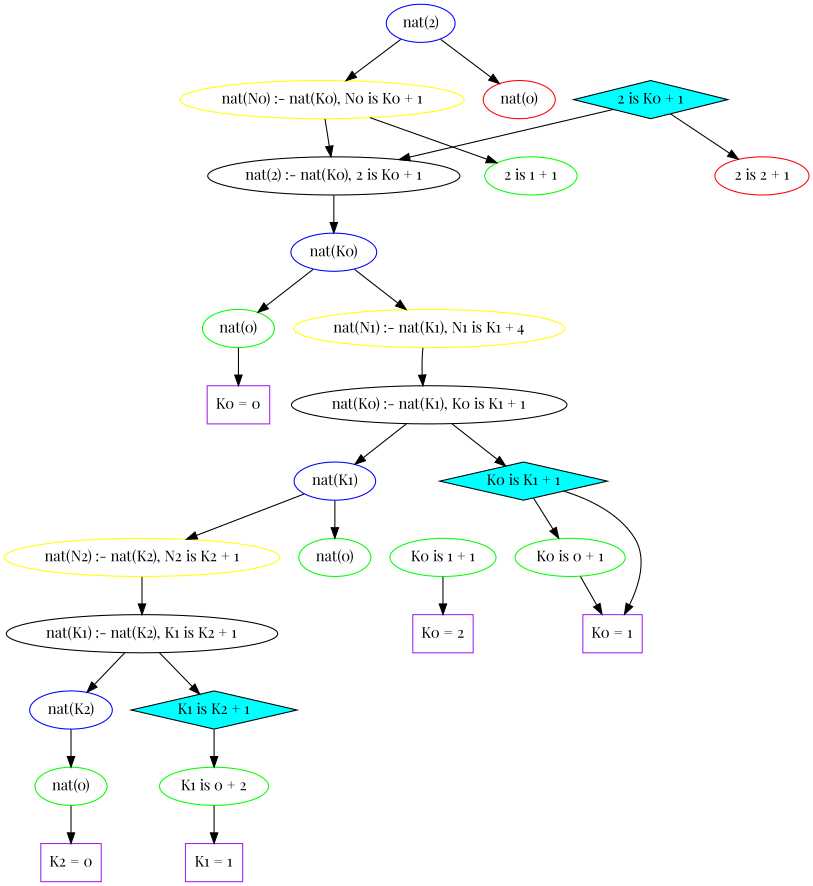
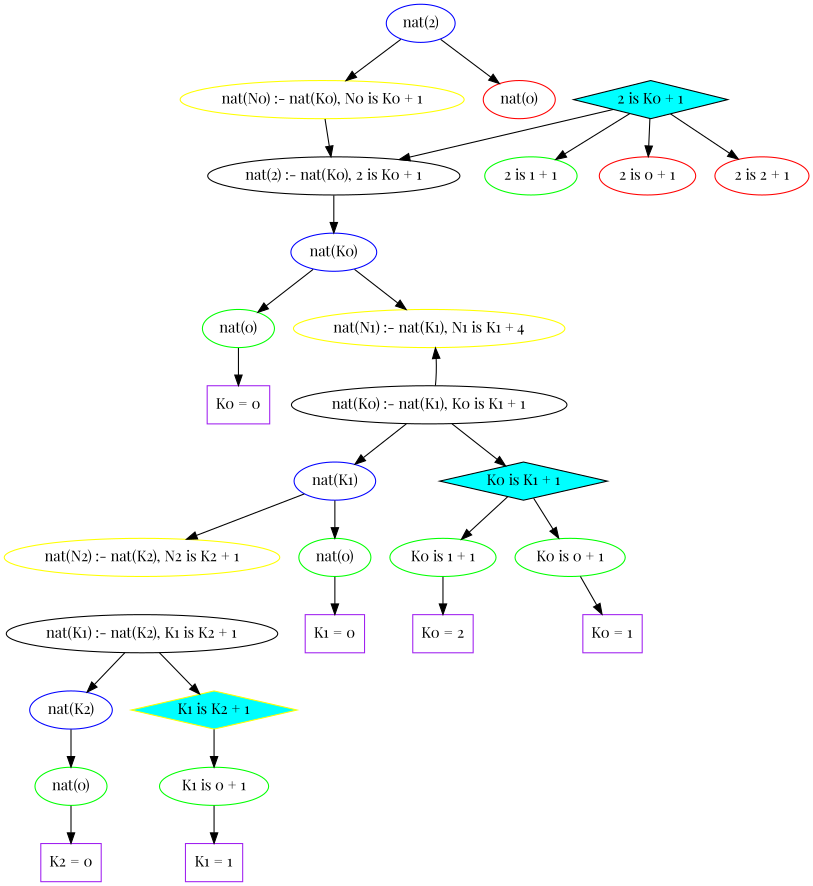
(428, 138) -> (597, 134)
none -> (647, 176)
(422, 361) -> (436, 372)
(630, 531) -> (488, 514)
(142, 590) -> none
none -> (335, 634)
(214, 710) -> (214, 710)
(214, 786) -> (214, 786)
